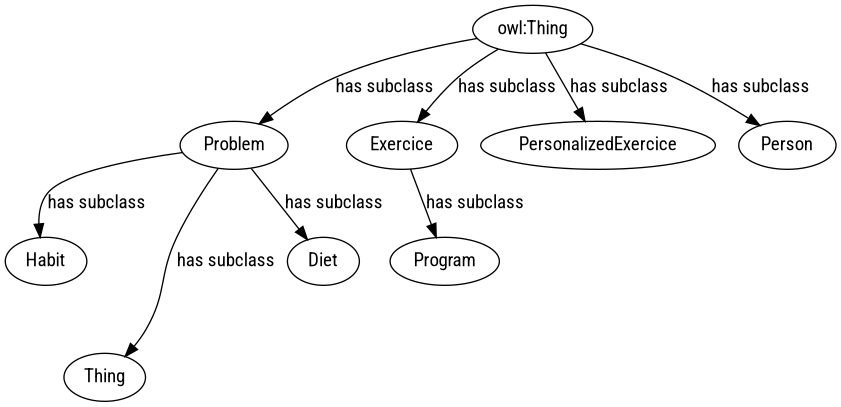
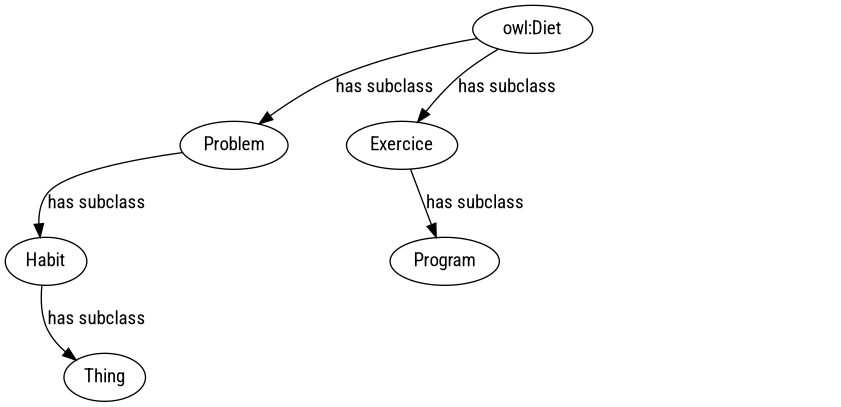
(533, 29) -> (533, 29)
(598, 145) -> none
(787, 145) -> none
(170, 255) -> (45, 322)
(323, 261) -> none
